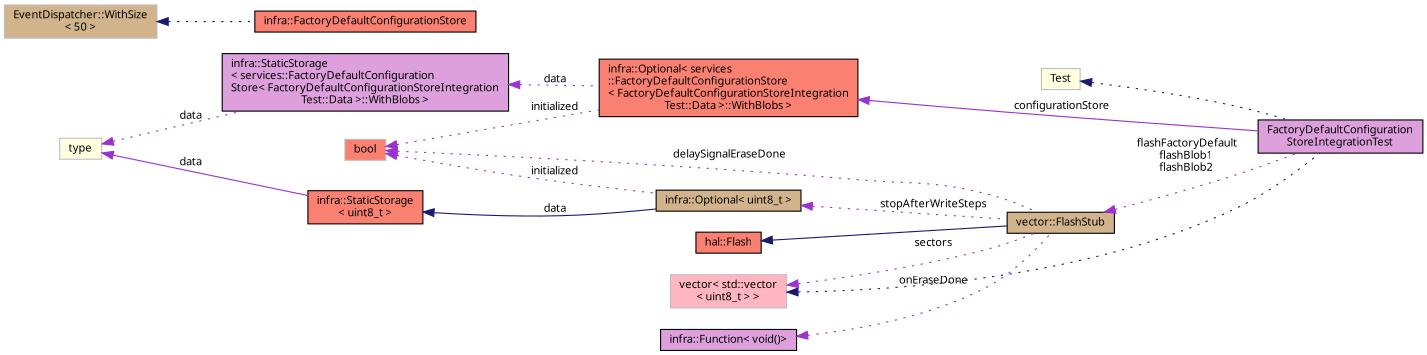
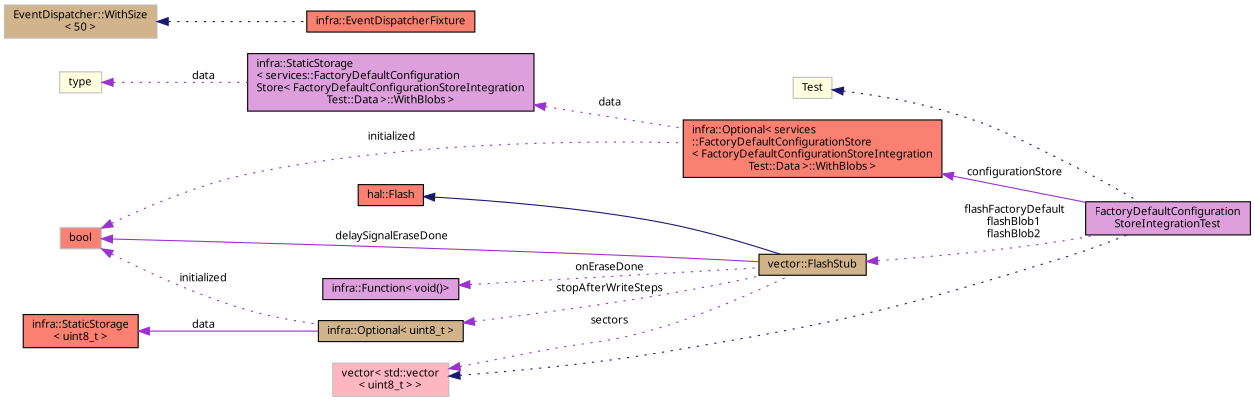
(365, 22) -> (391, 22)
(720, 169) -> (436, 249)
(210, 175) -> none
(545, 216) -> (234, 331)
